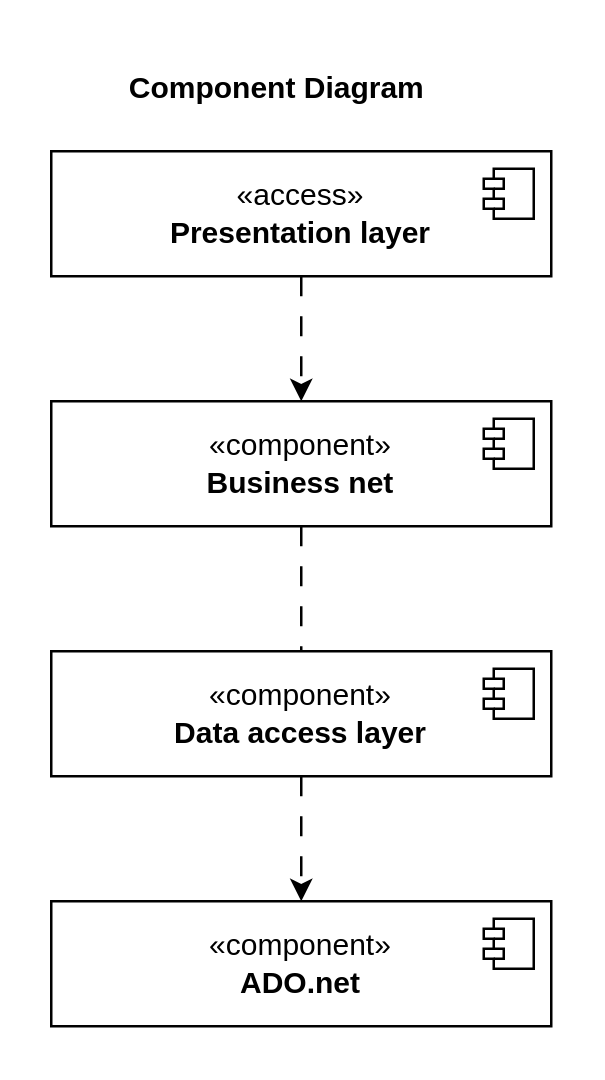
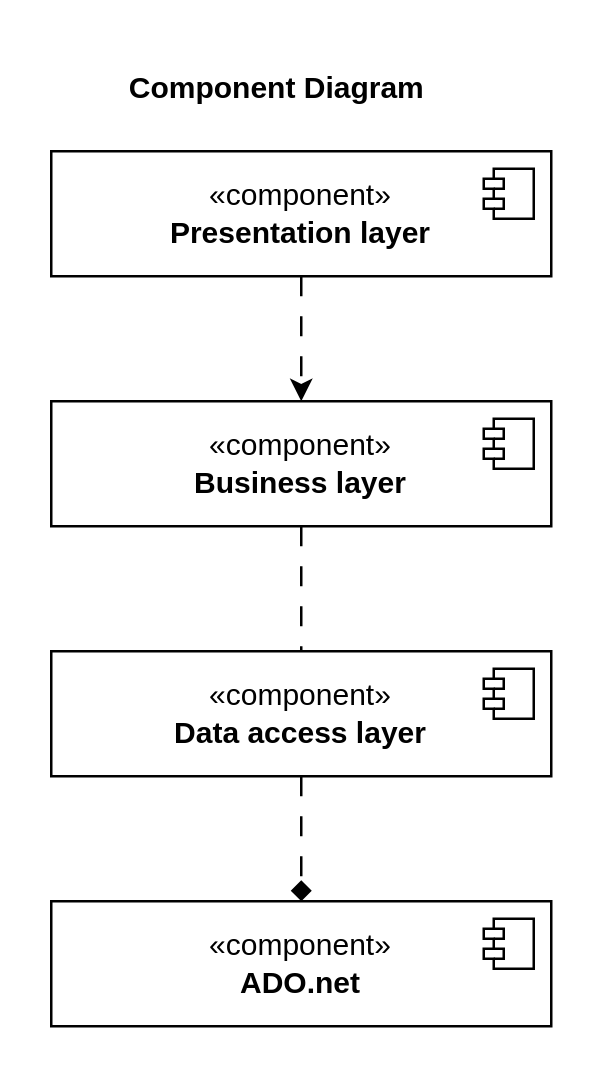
(301, 214) -> (301, 214)
(301, 464) -> (301, 464)
(301, 882) -> (301, 880)
